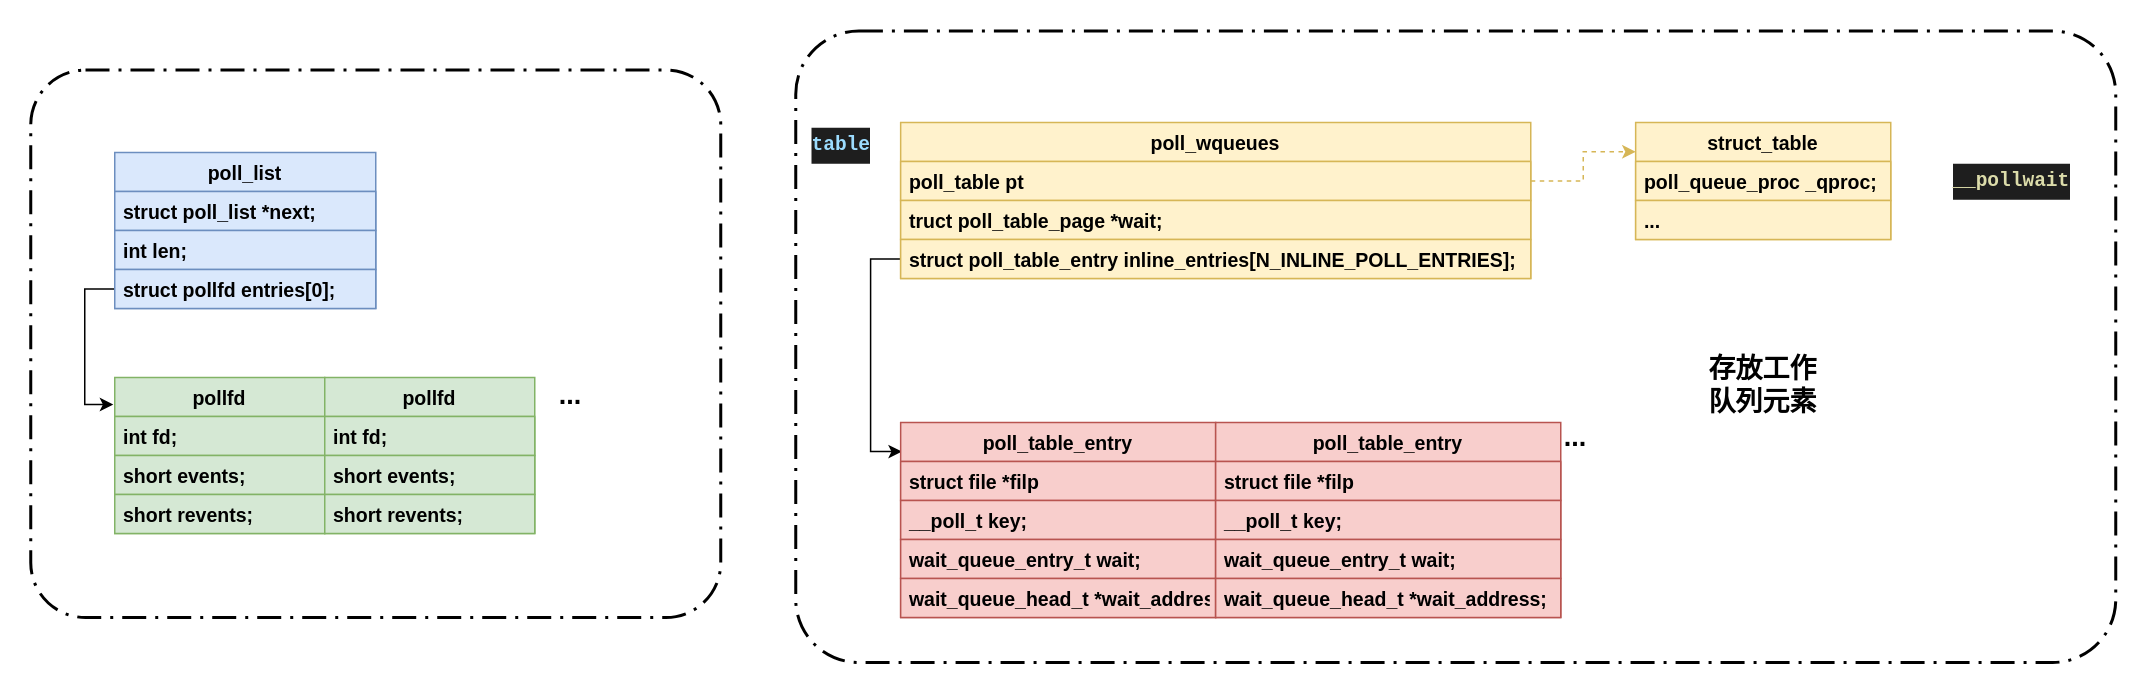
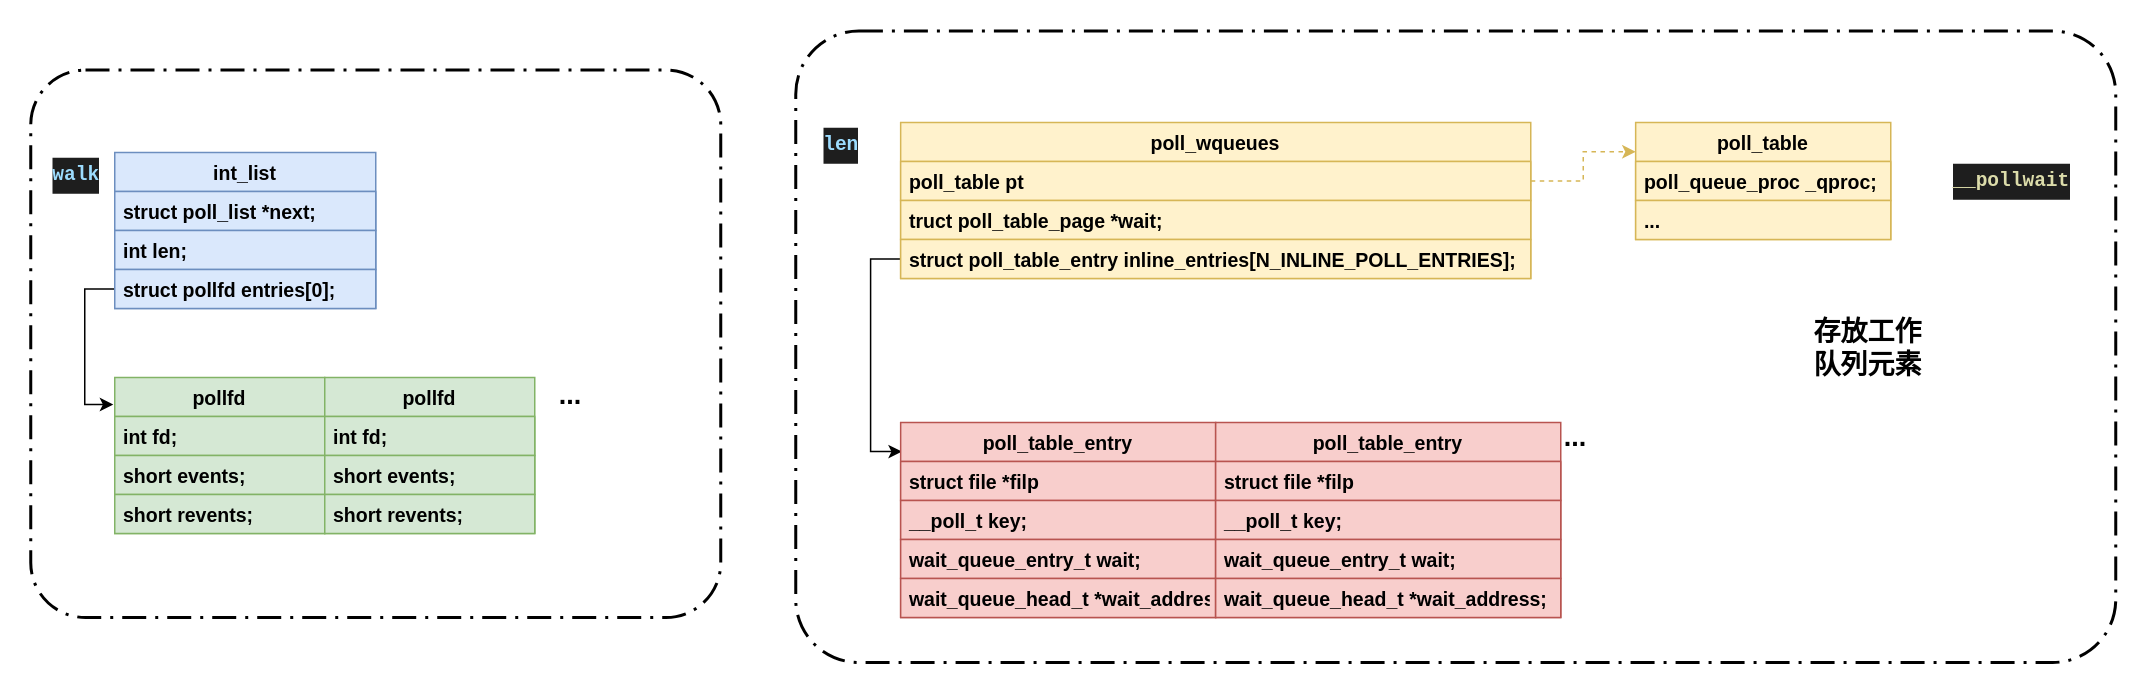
(1762, 143) -> (1762, 143)
(842, 145) -> (842, 145)
(245, 173) -> (245, 173)
none -> (76, 175)
(1763, 386) -> (1868, 349)
